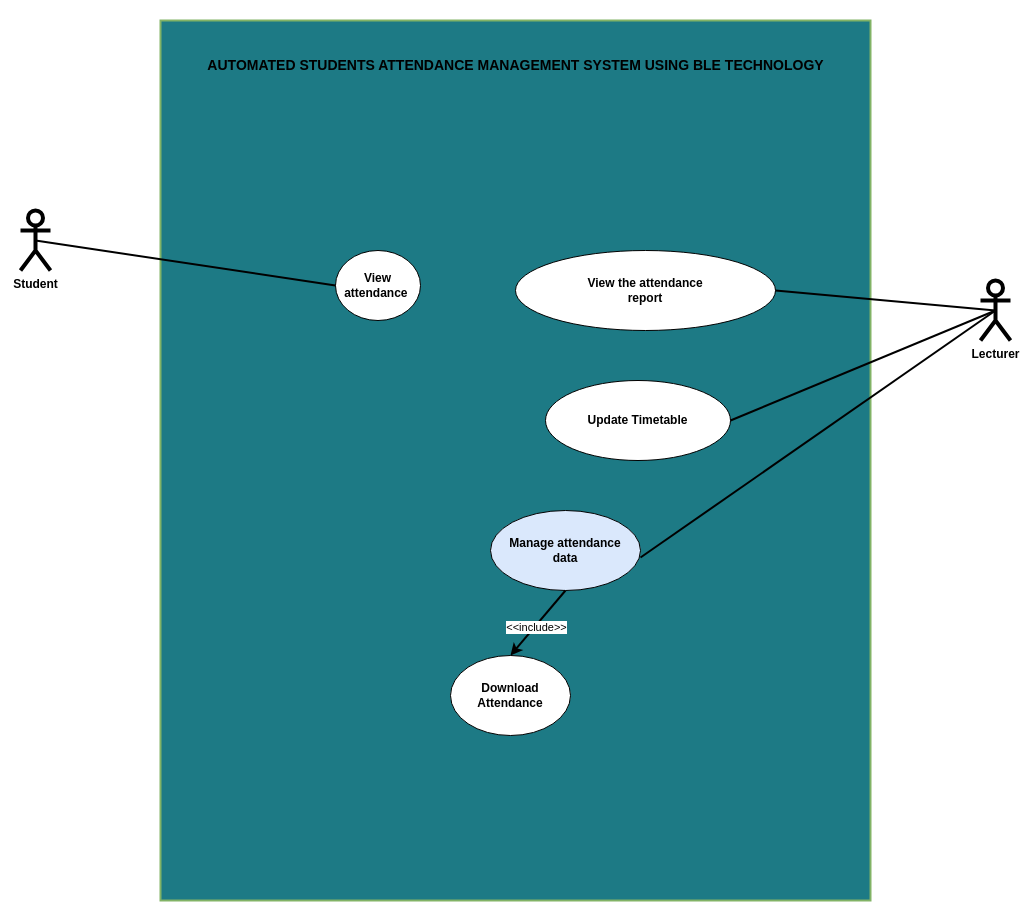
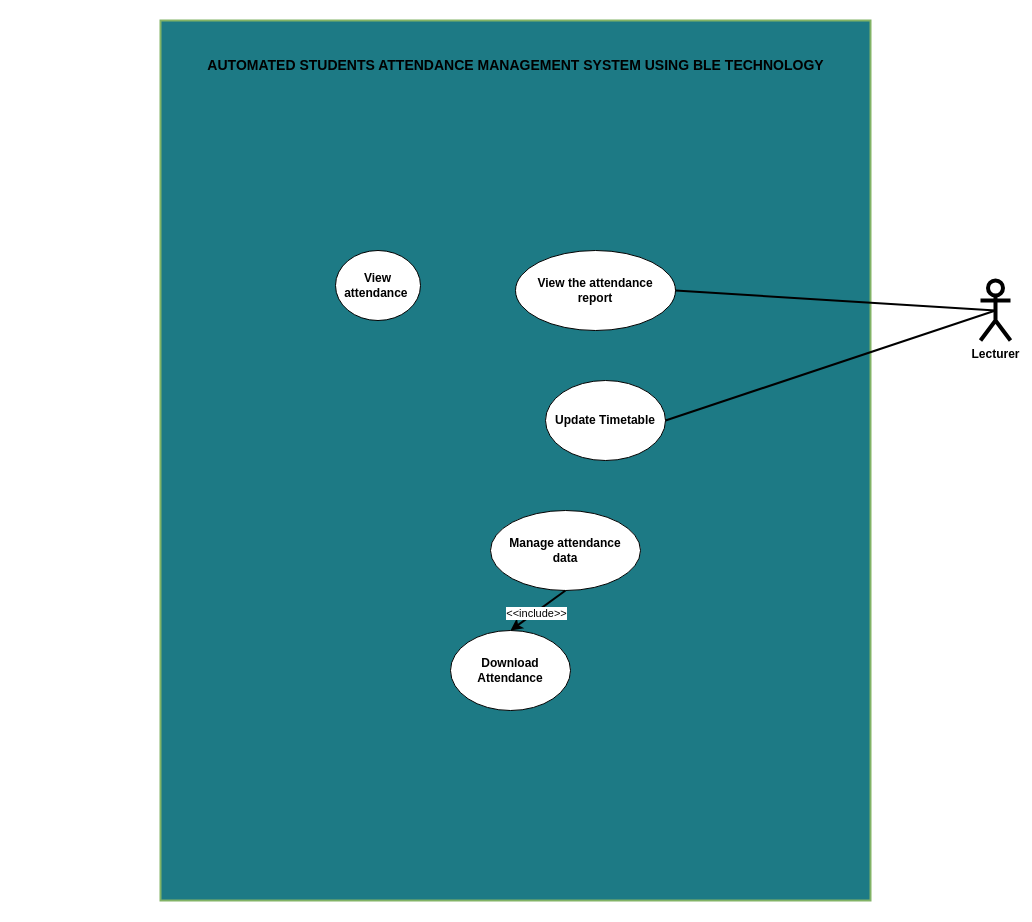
(36, 241) -> none
(187, 263) -> none
(646, 291) -> (596, 291)
(638, 421) -> (606, 421)
(816, 435) -> none
(566, 551) -> (566, 551)
(511, 696) -> (511, 671)
